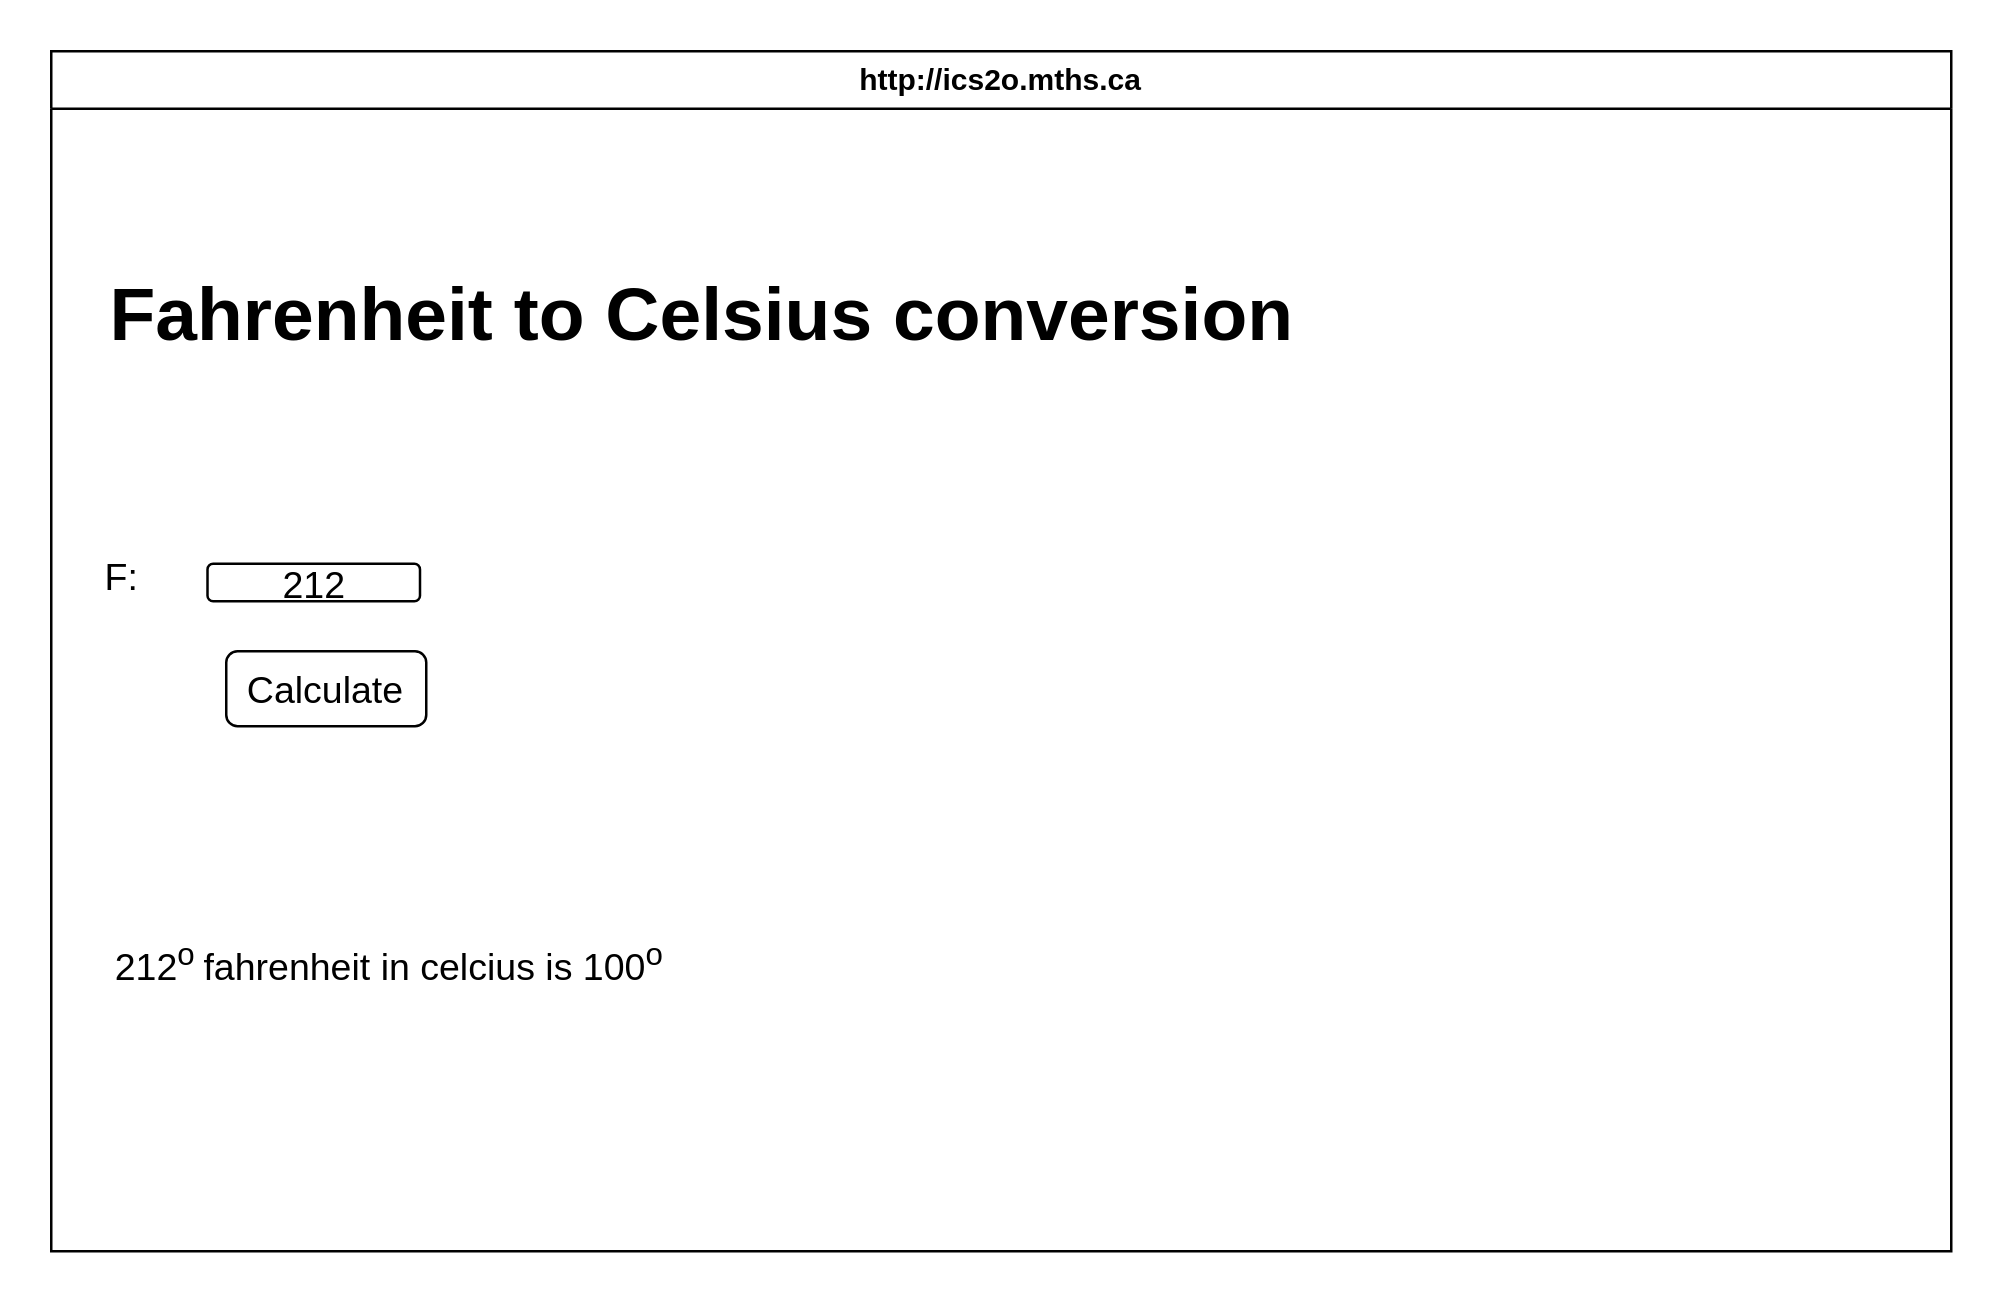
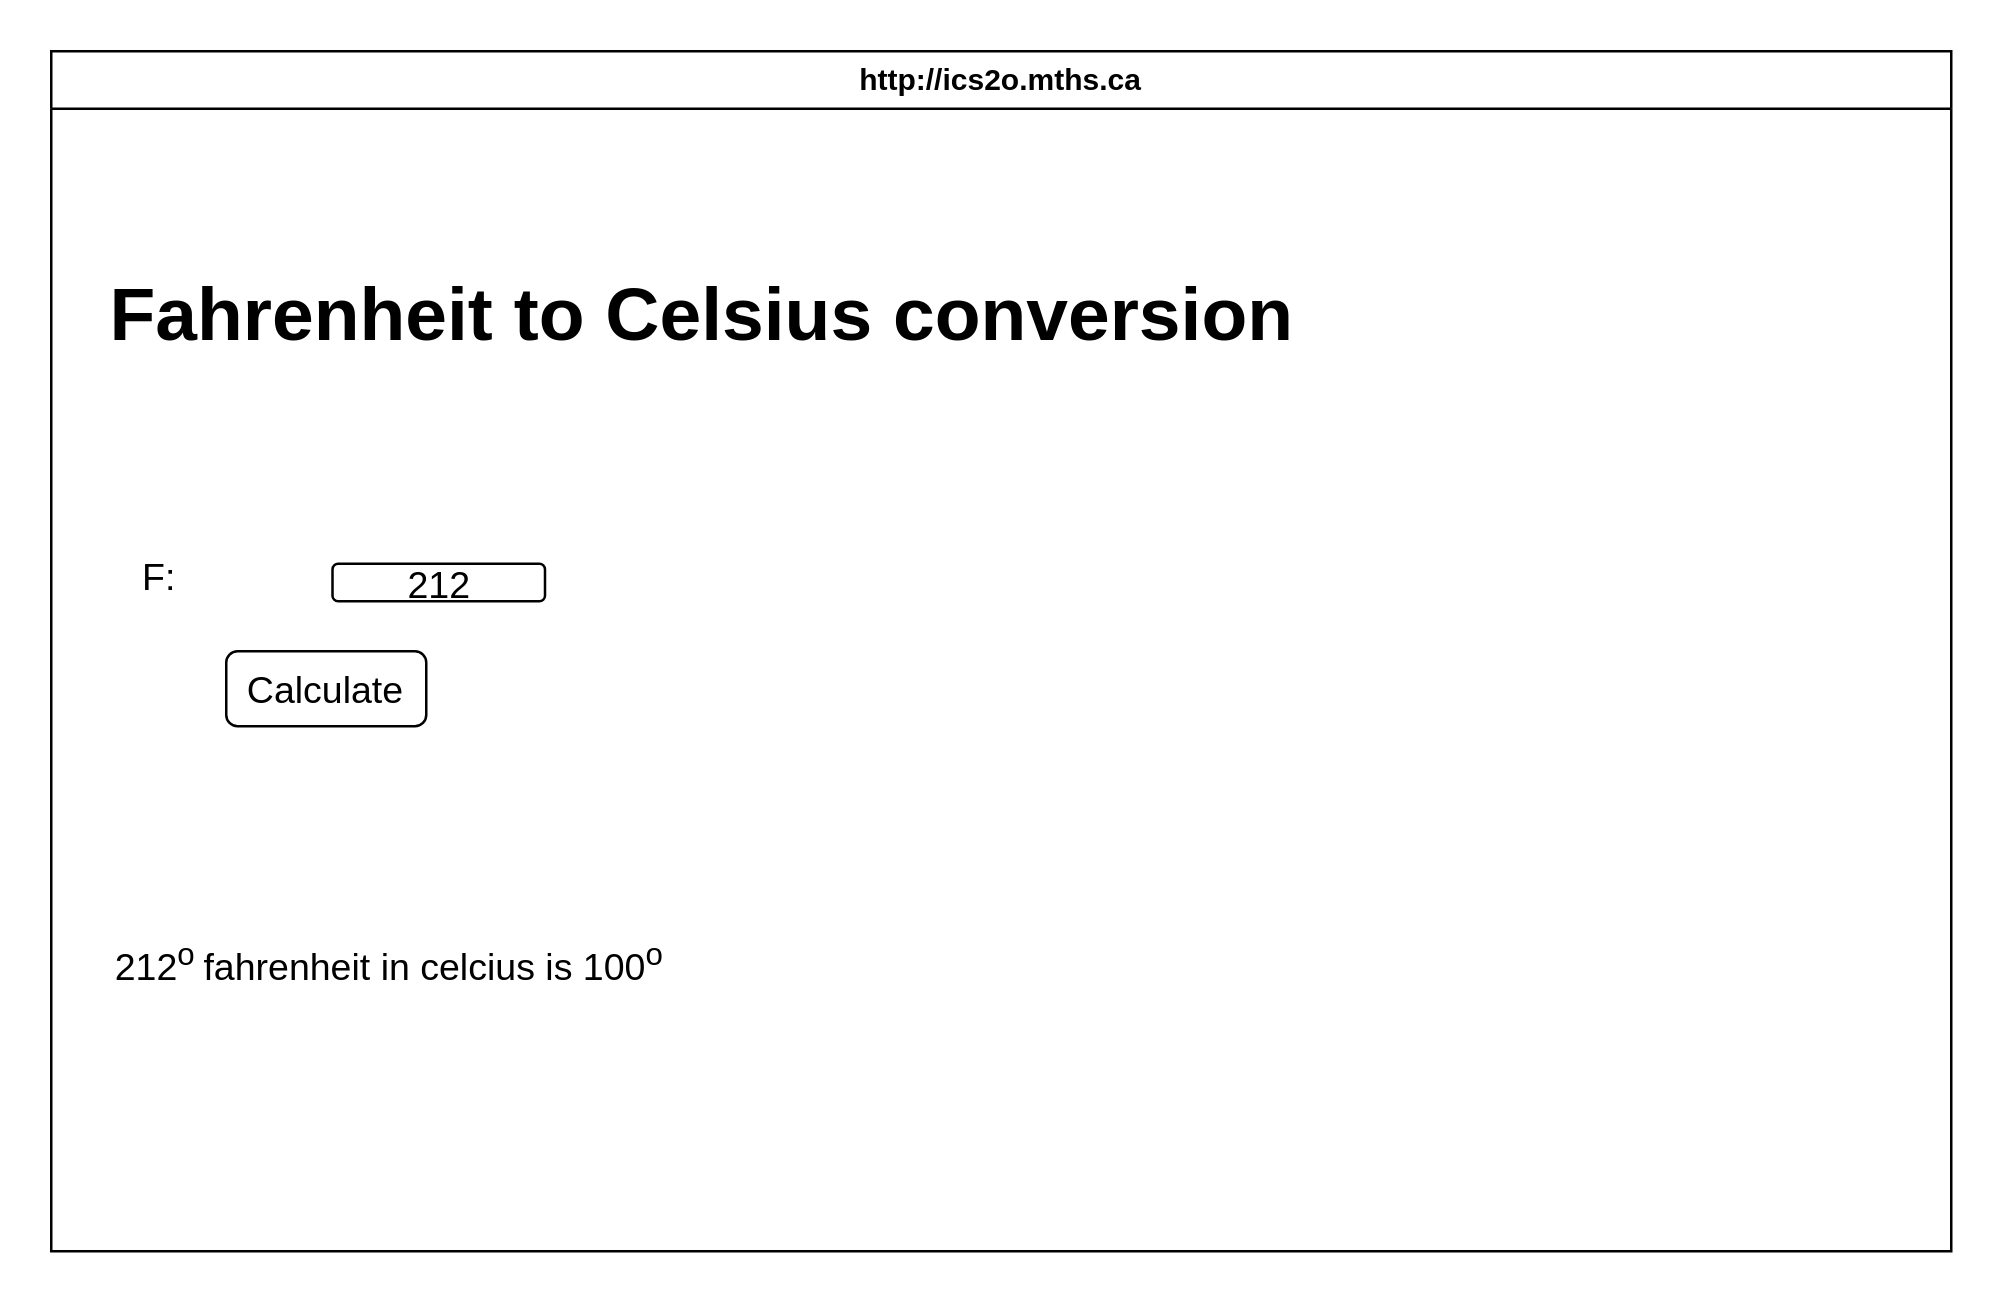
(120, 576) -> (158, 576)
(314, 583) -> (439, 583)
